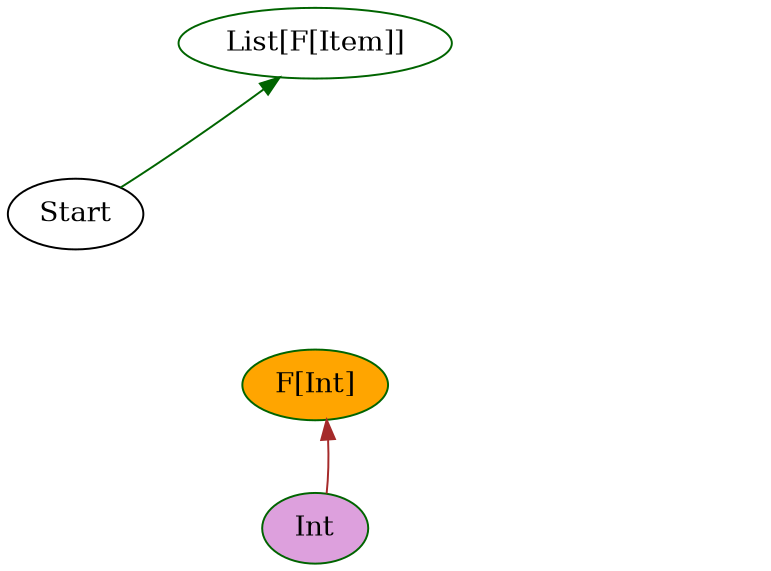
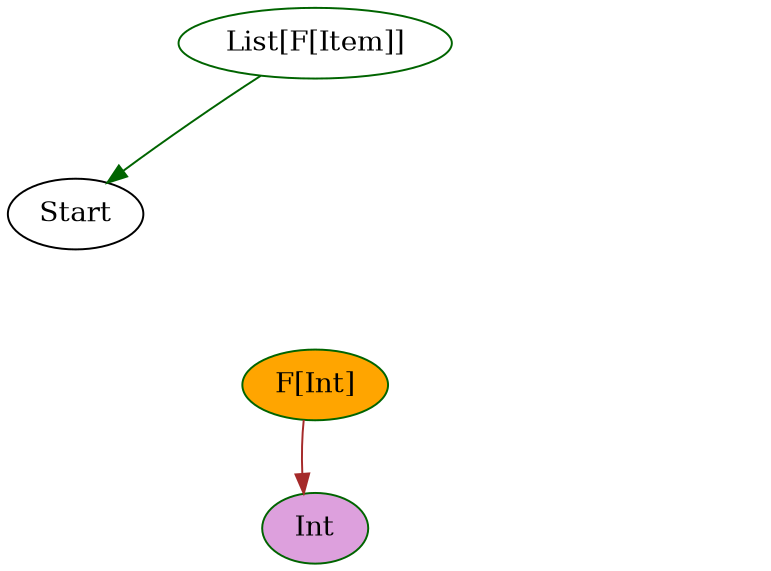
(193, 140) -> (191, 122)
(328, 467) -> (302, 447)
